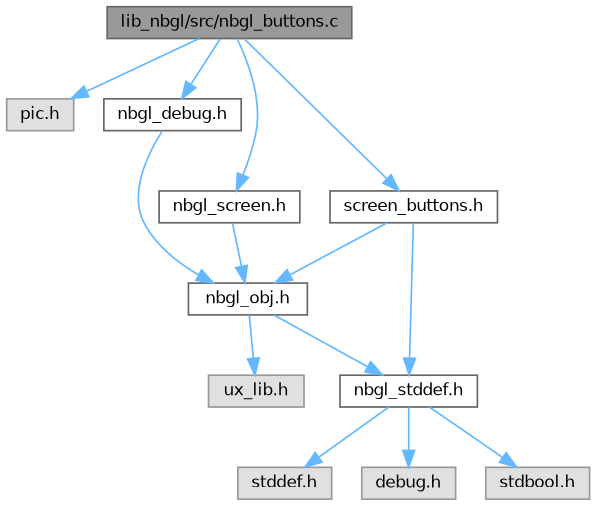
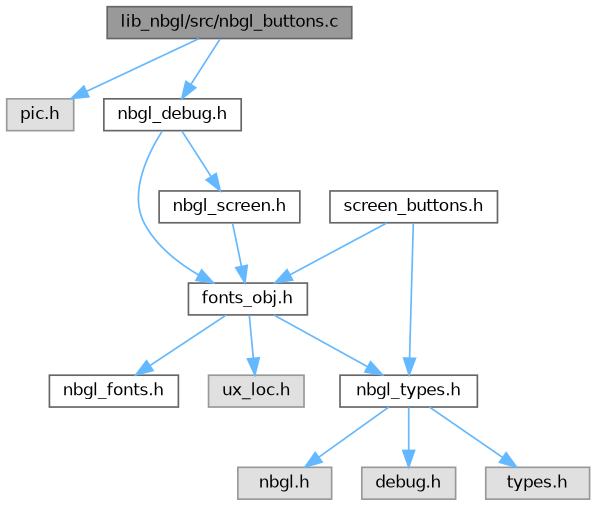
(257, 106) -> (196, 154)
(316, 109) -> none
(248, 299) -> (248, 299)
none -> (114, 391)
(256, 391) -> (256, 391)
(409, 391) -> (409, 391)
(285, 483) -> (285, 483)
(538, 483) -> (538, 483)
